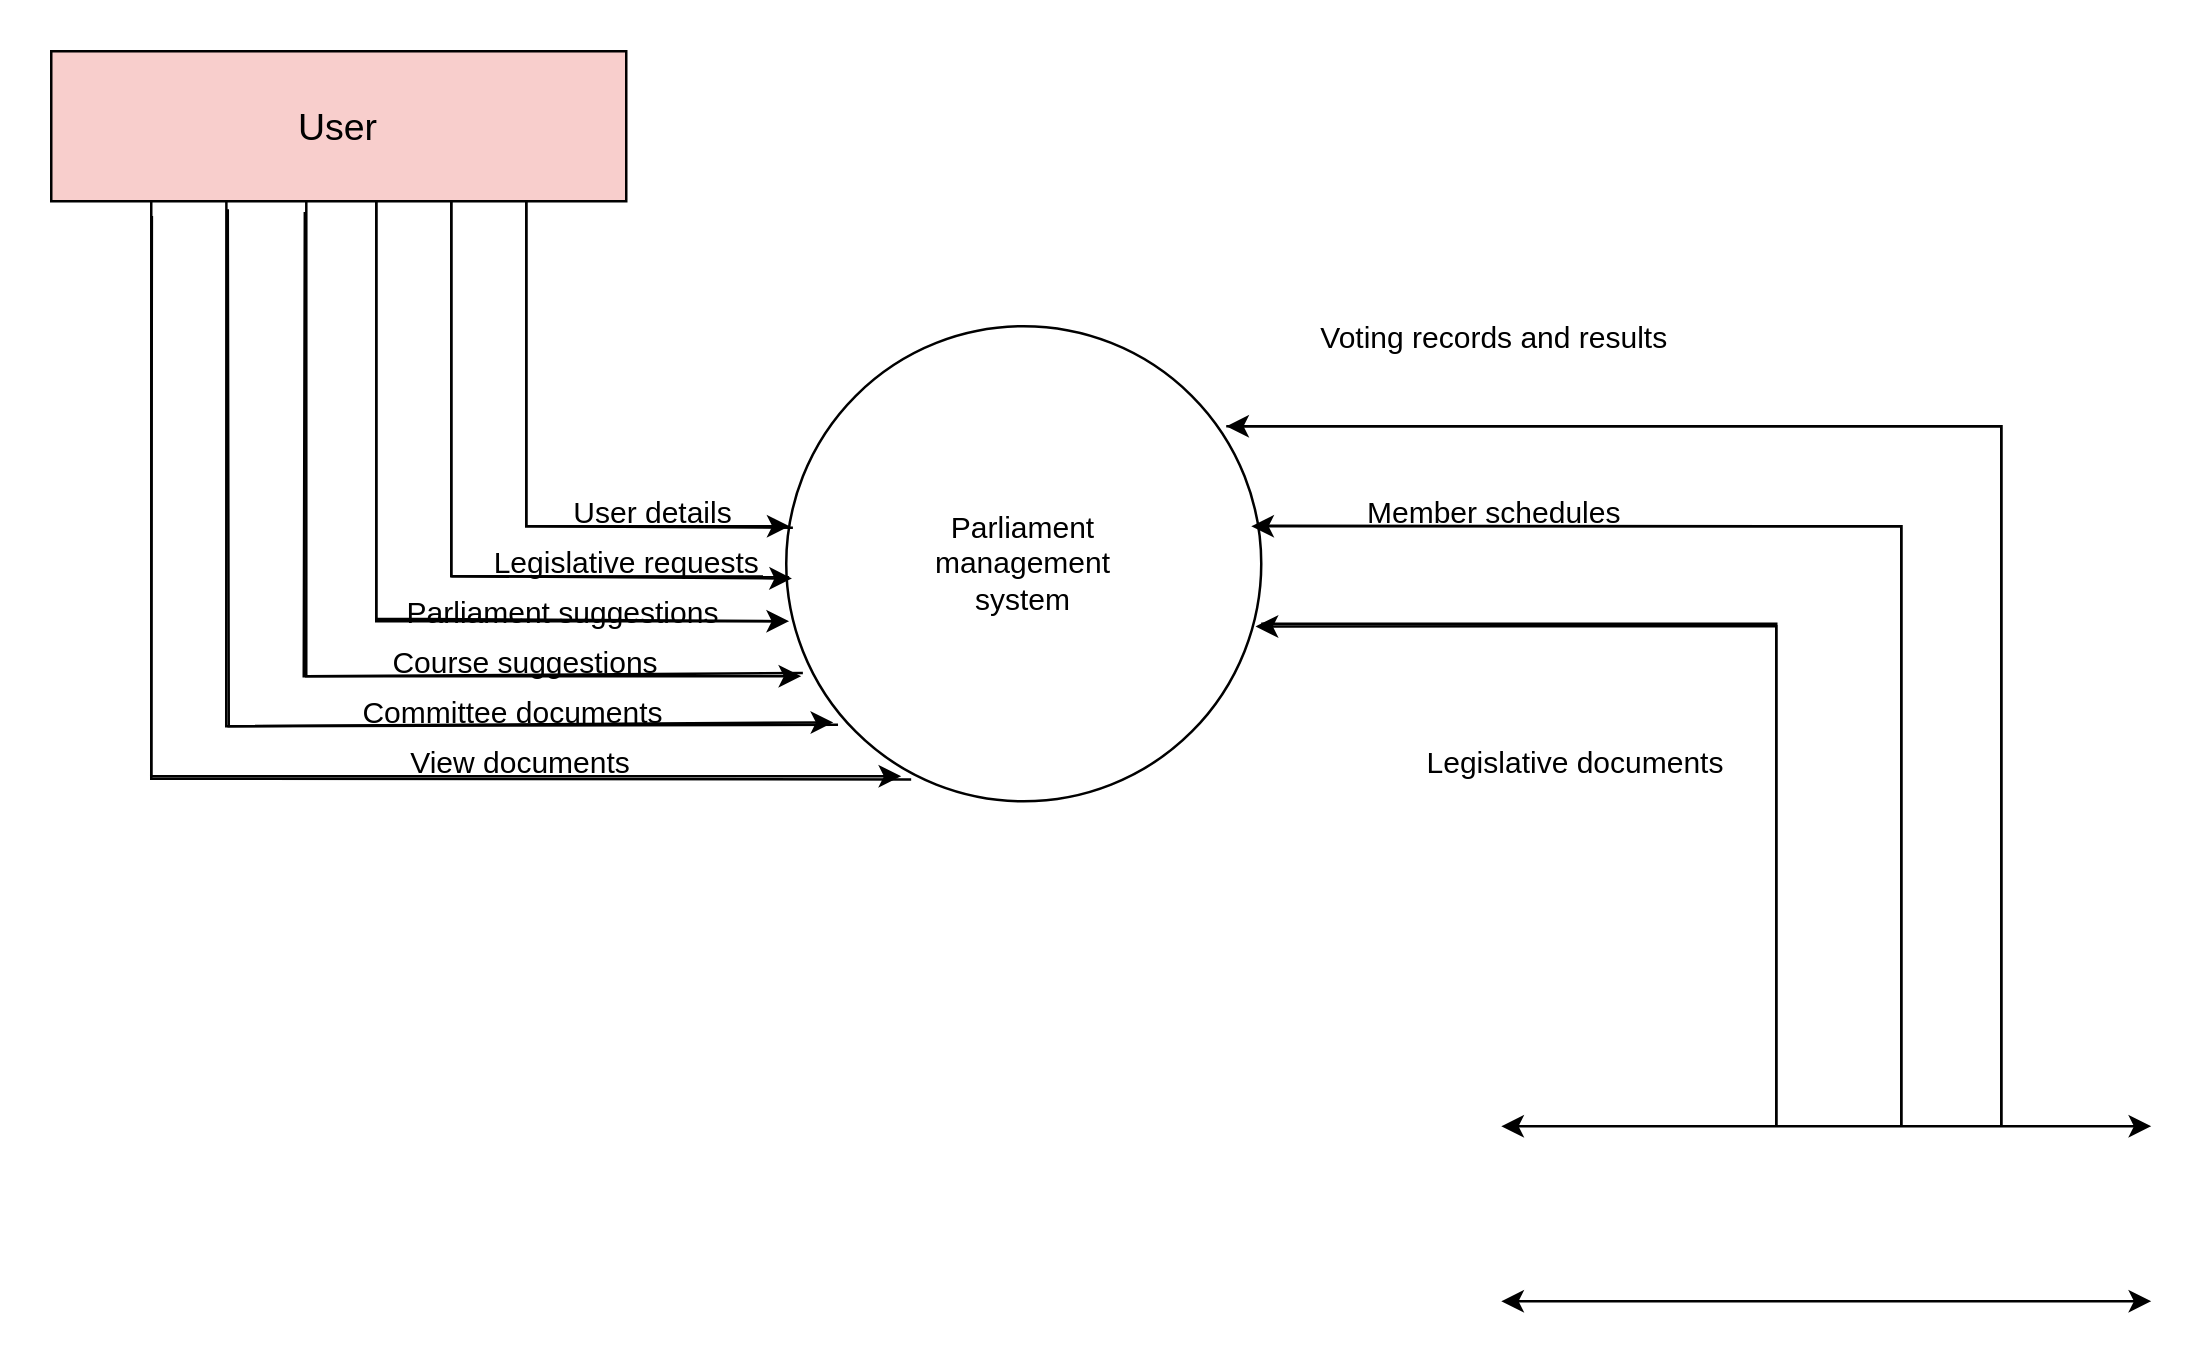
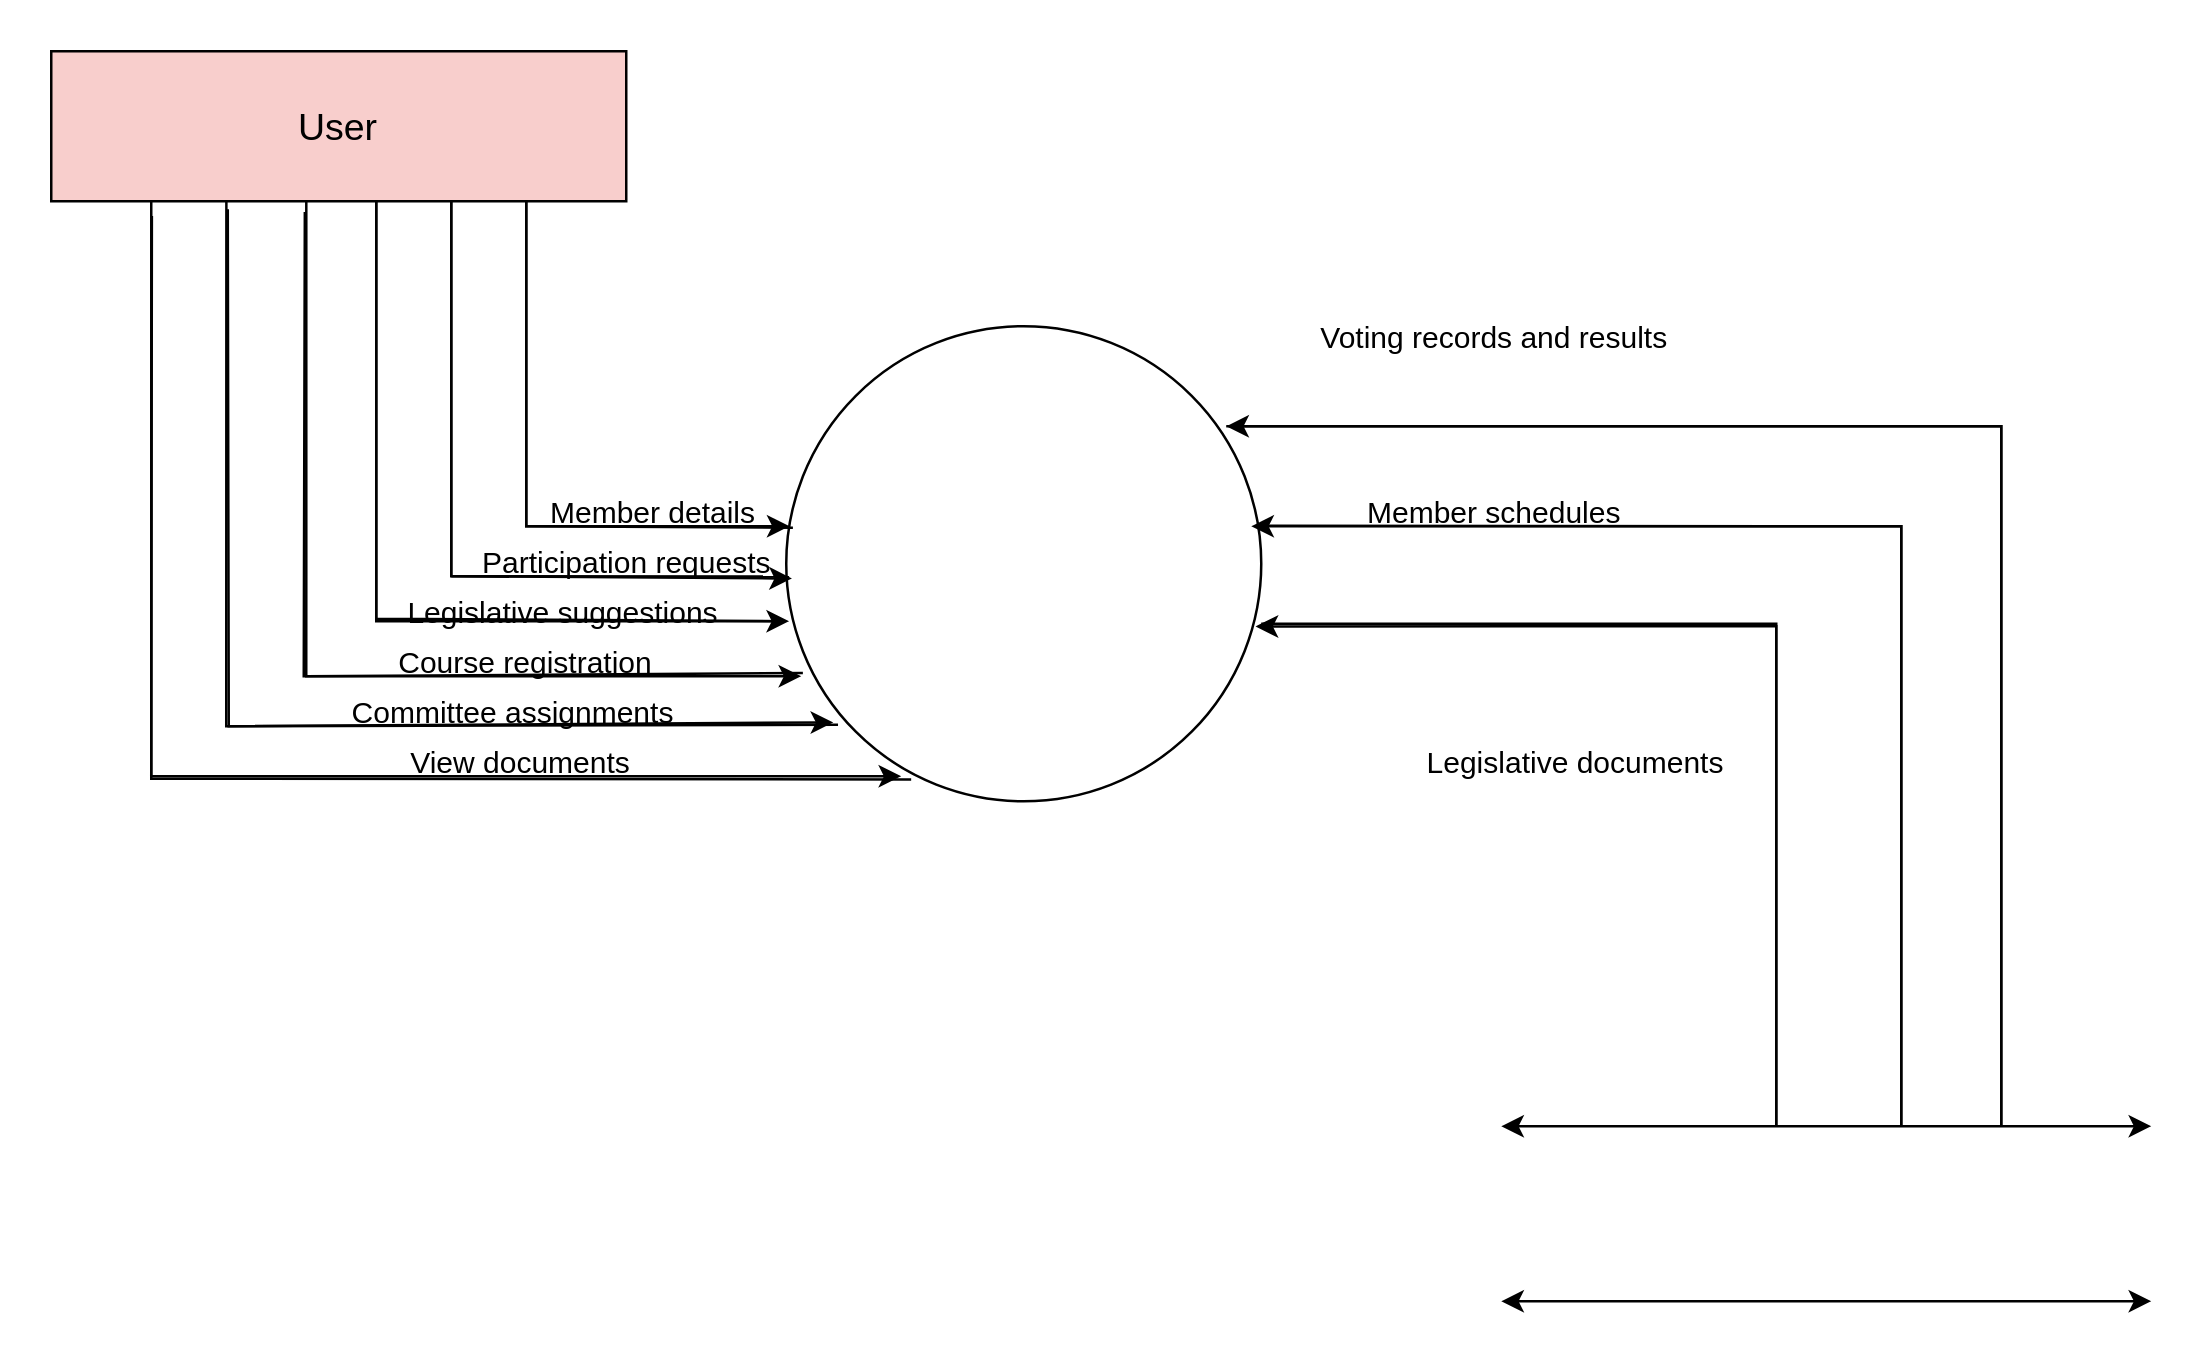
(654, 514) -> (654, 514)
(628, 564) -> (628, 564)
(1024, 564) -> none
(564, 614) -> (564, 614)
(526, 664) -> (526, 664)
(514, 714) -> (514, 714)
